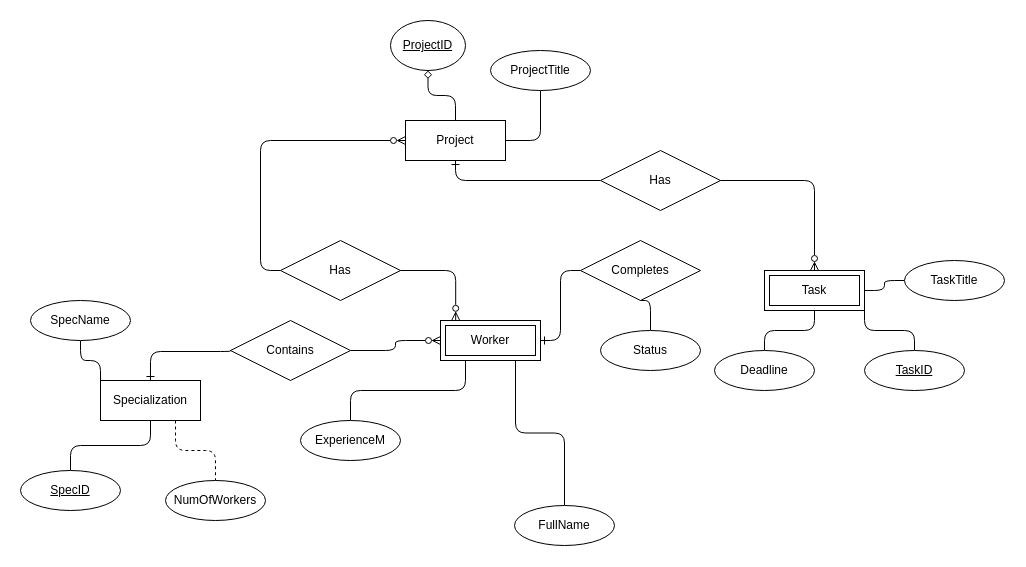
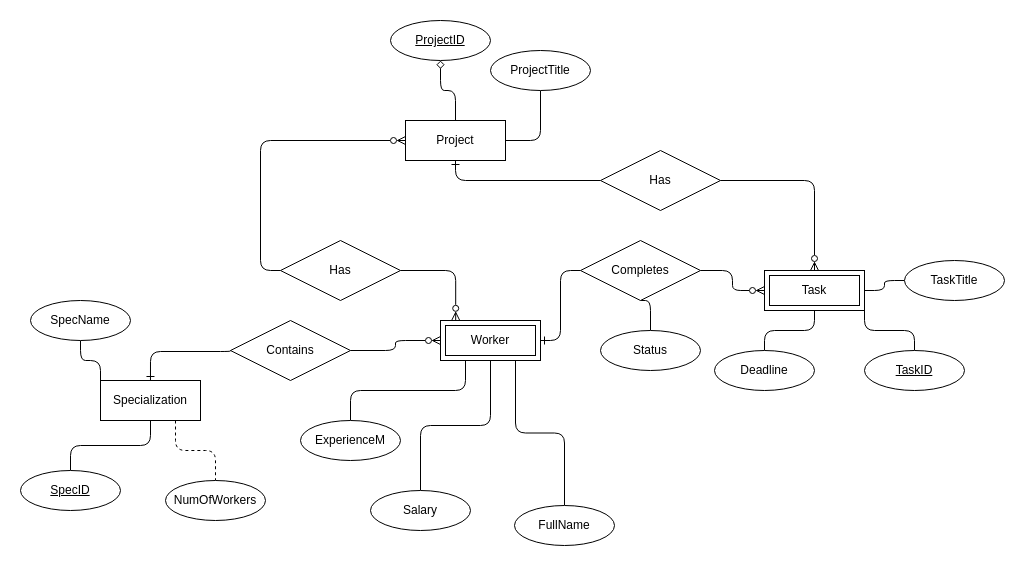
(428, 46) -> (441, 41)
none -> (730, 273)
none -> (456, 426)
none -> (421, 511)
